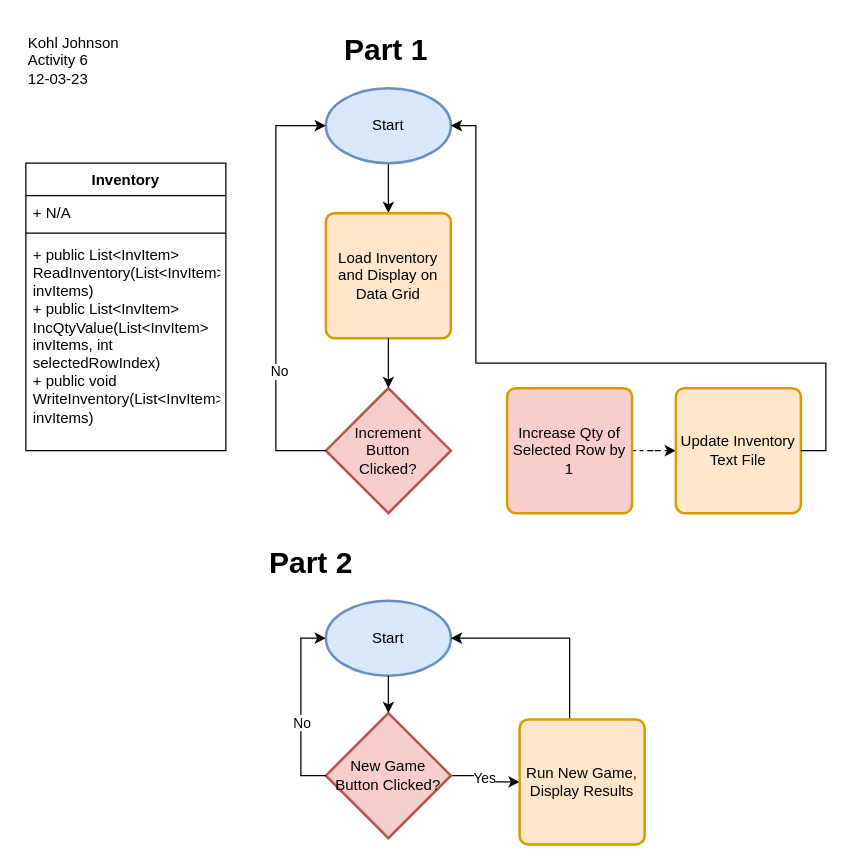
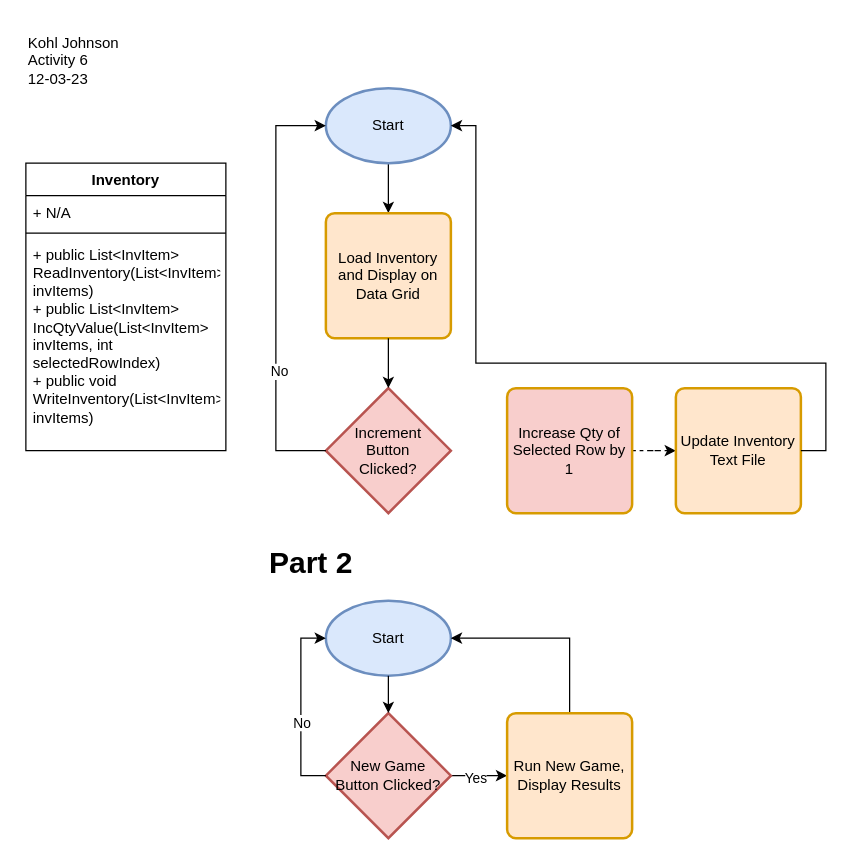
(388, 51) -> none
(582, 782) -> (569, 776)
